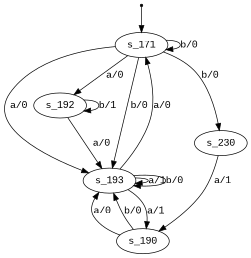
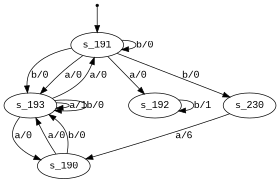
(142, 45) -> (97, 45)
(83, 140) -> none
(223, 181) -> (184, 136)
(156, 211) -> (23, 136)
